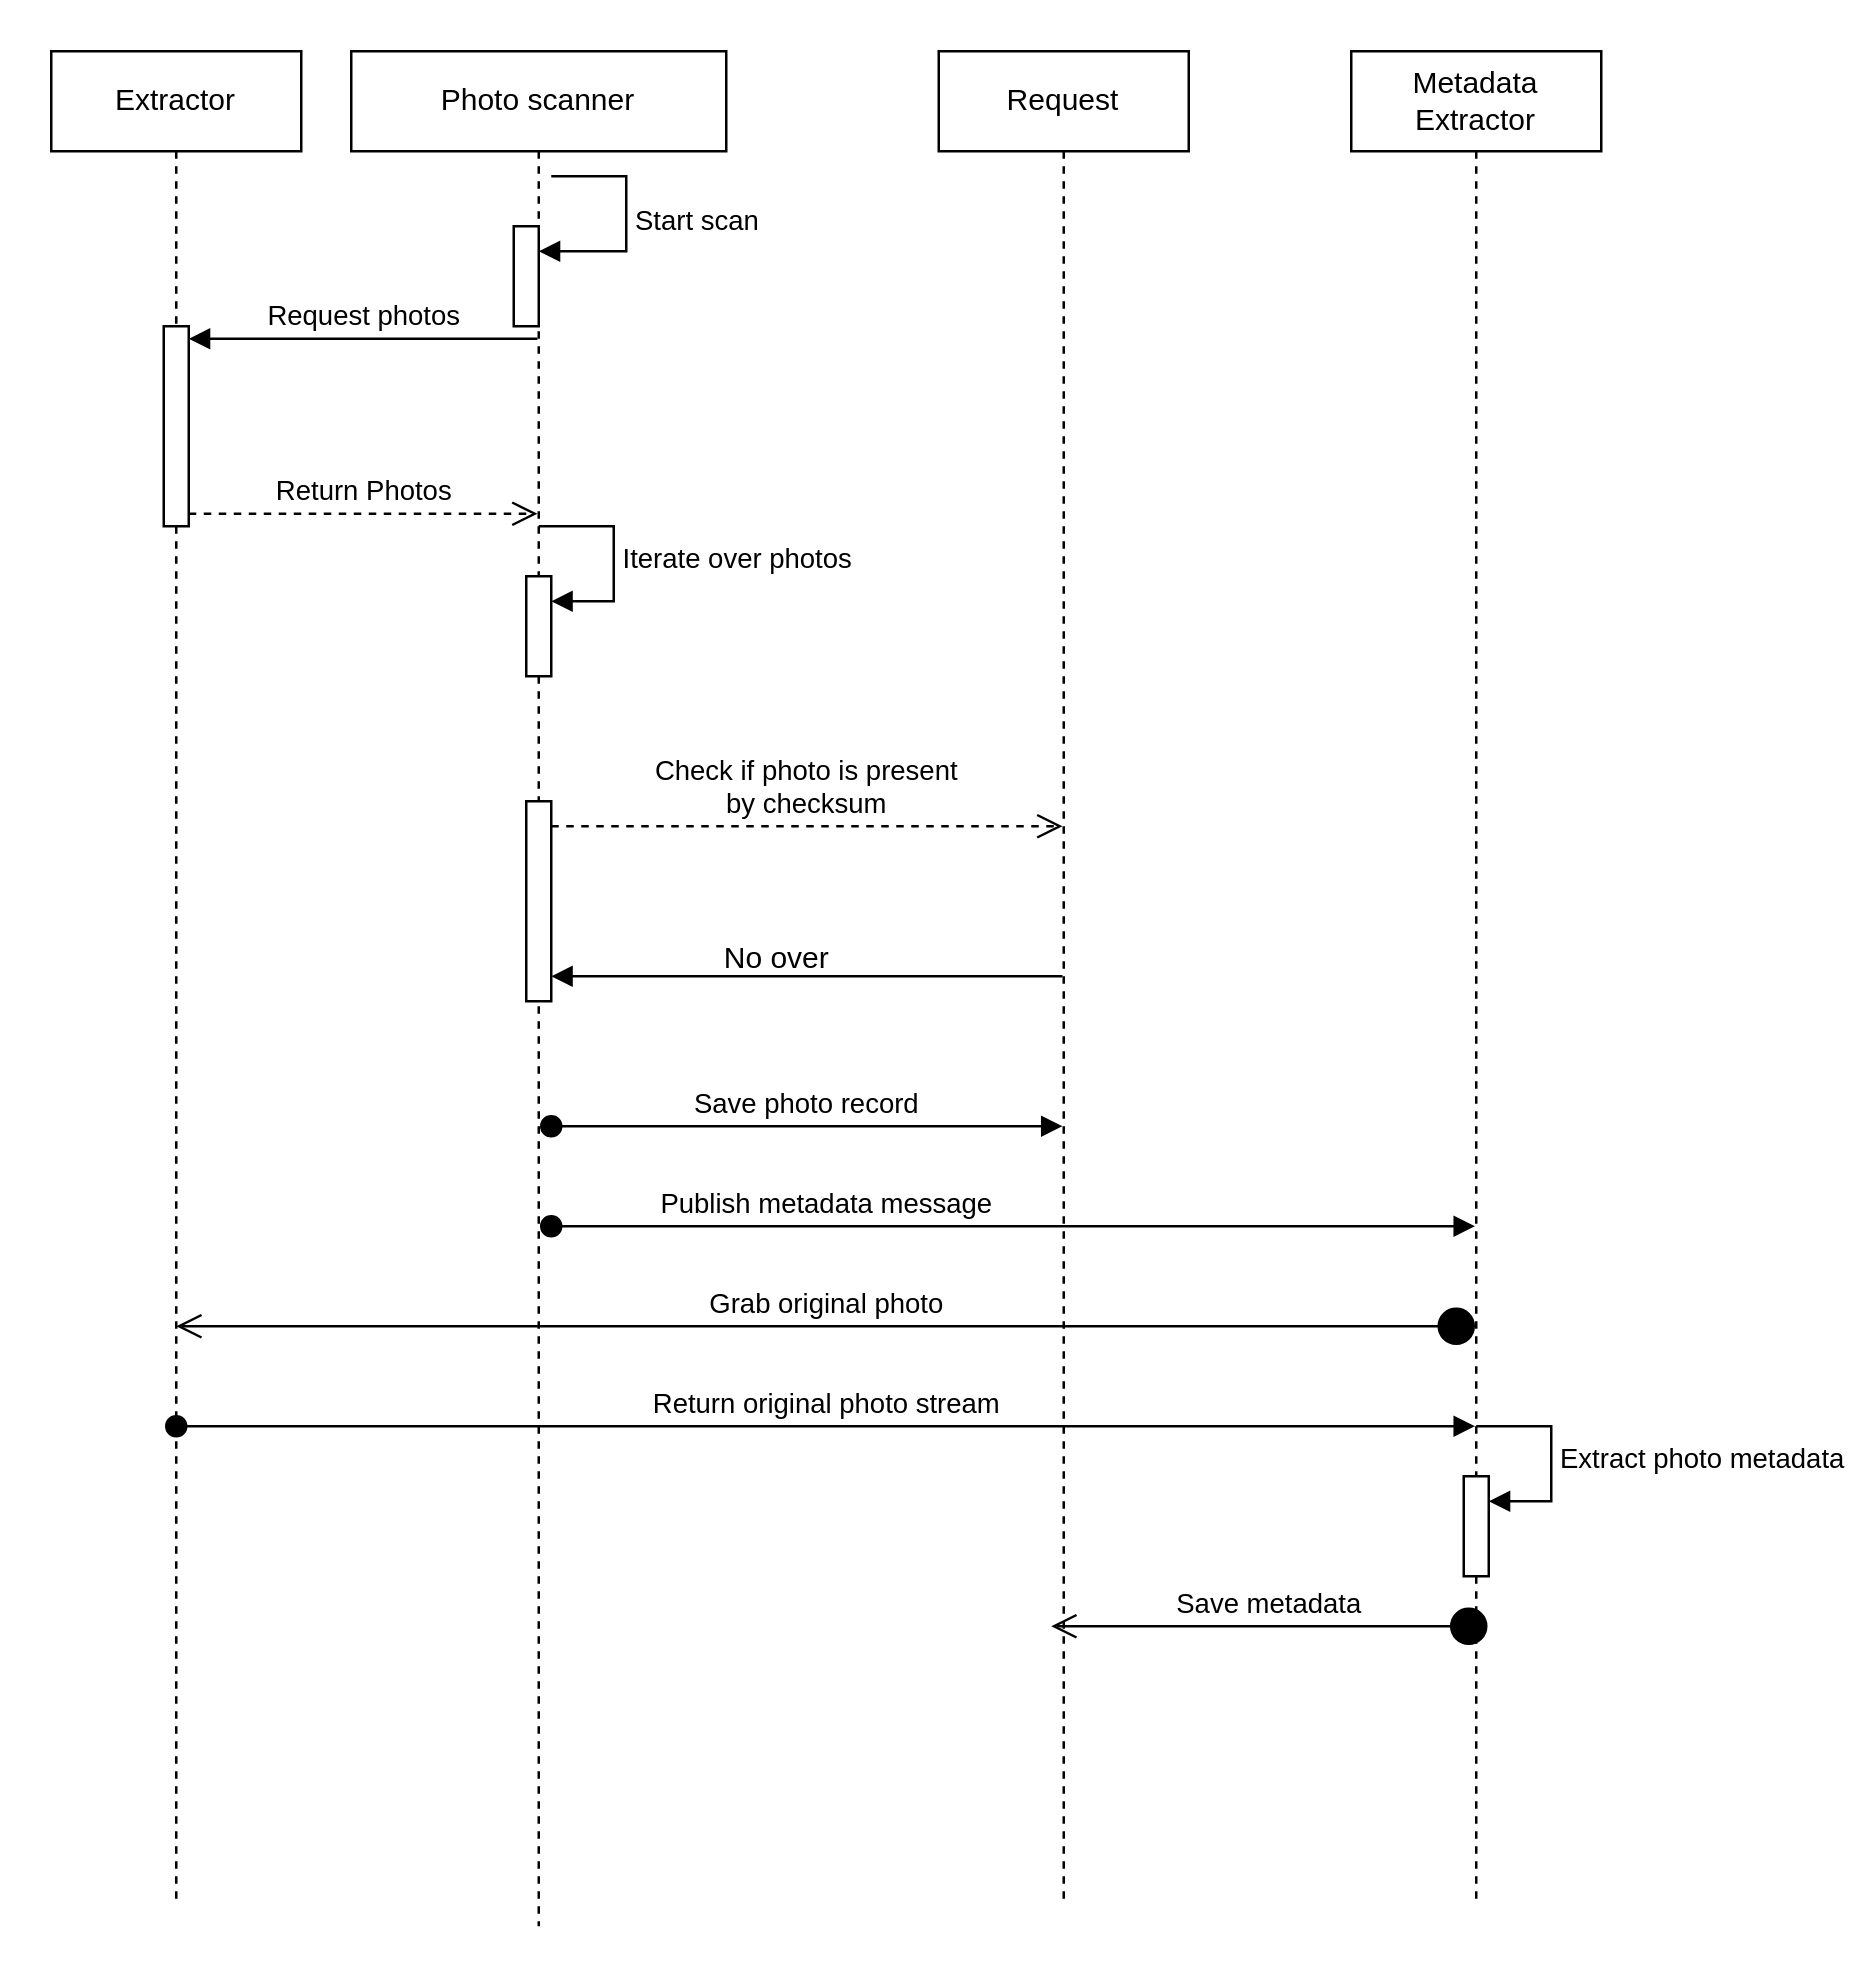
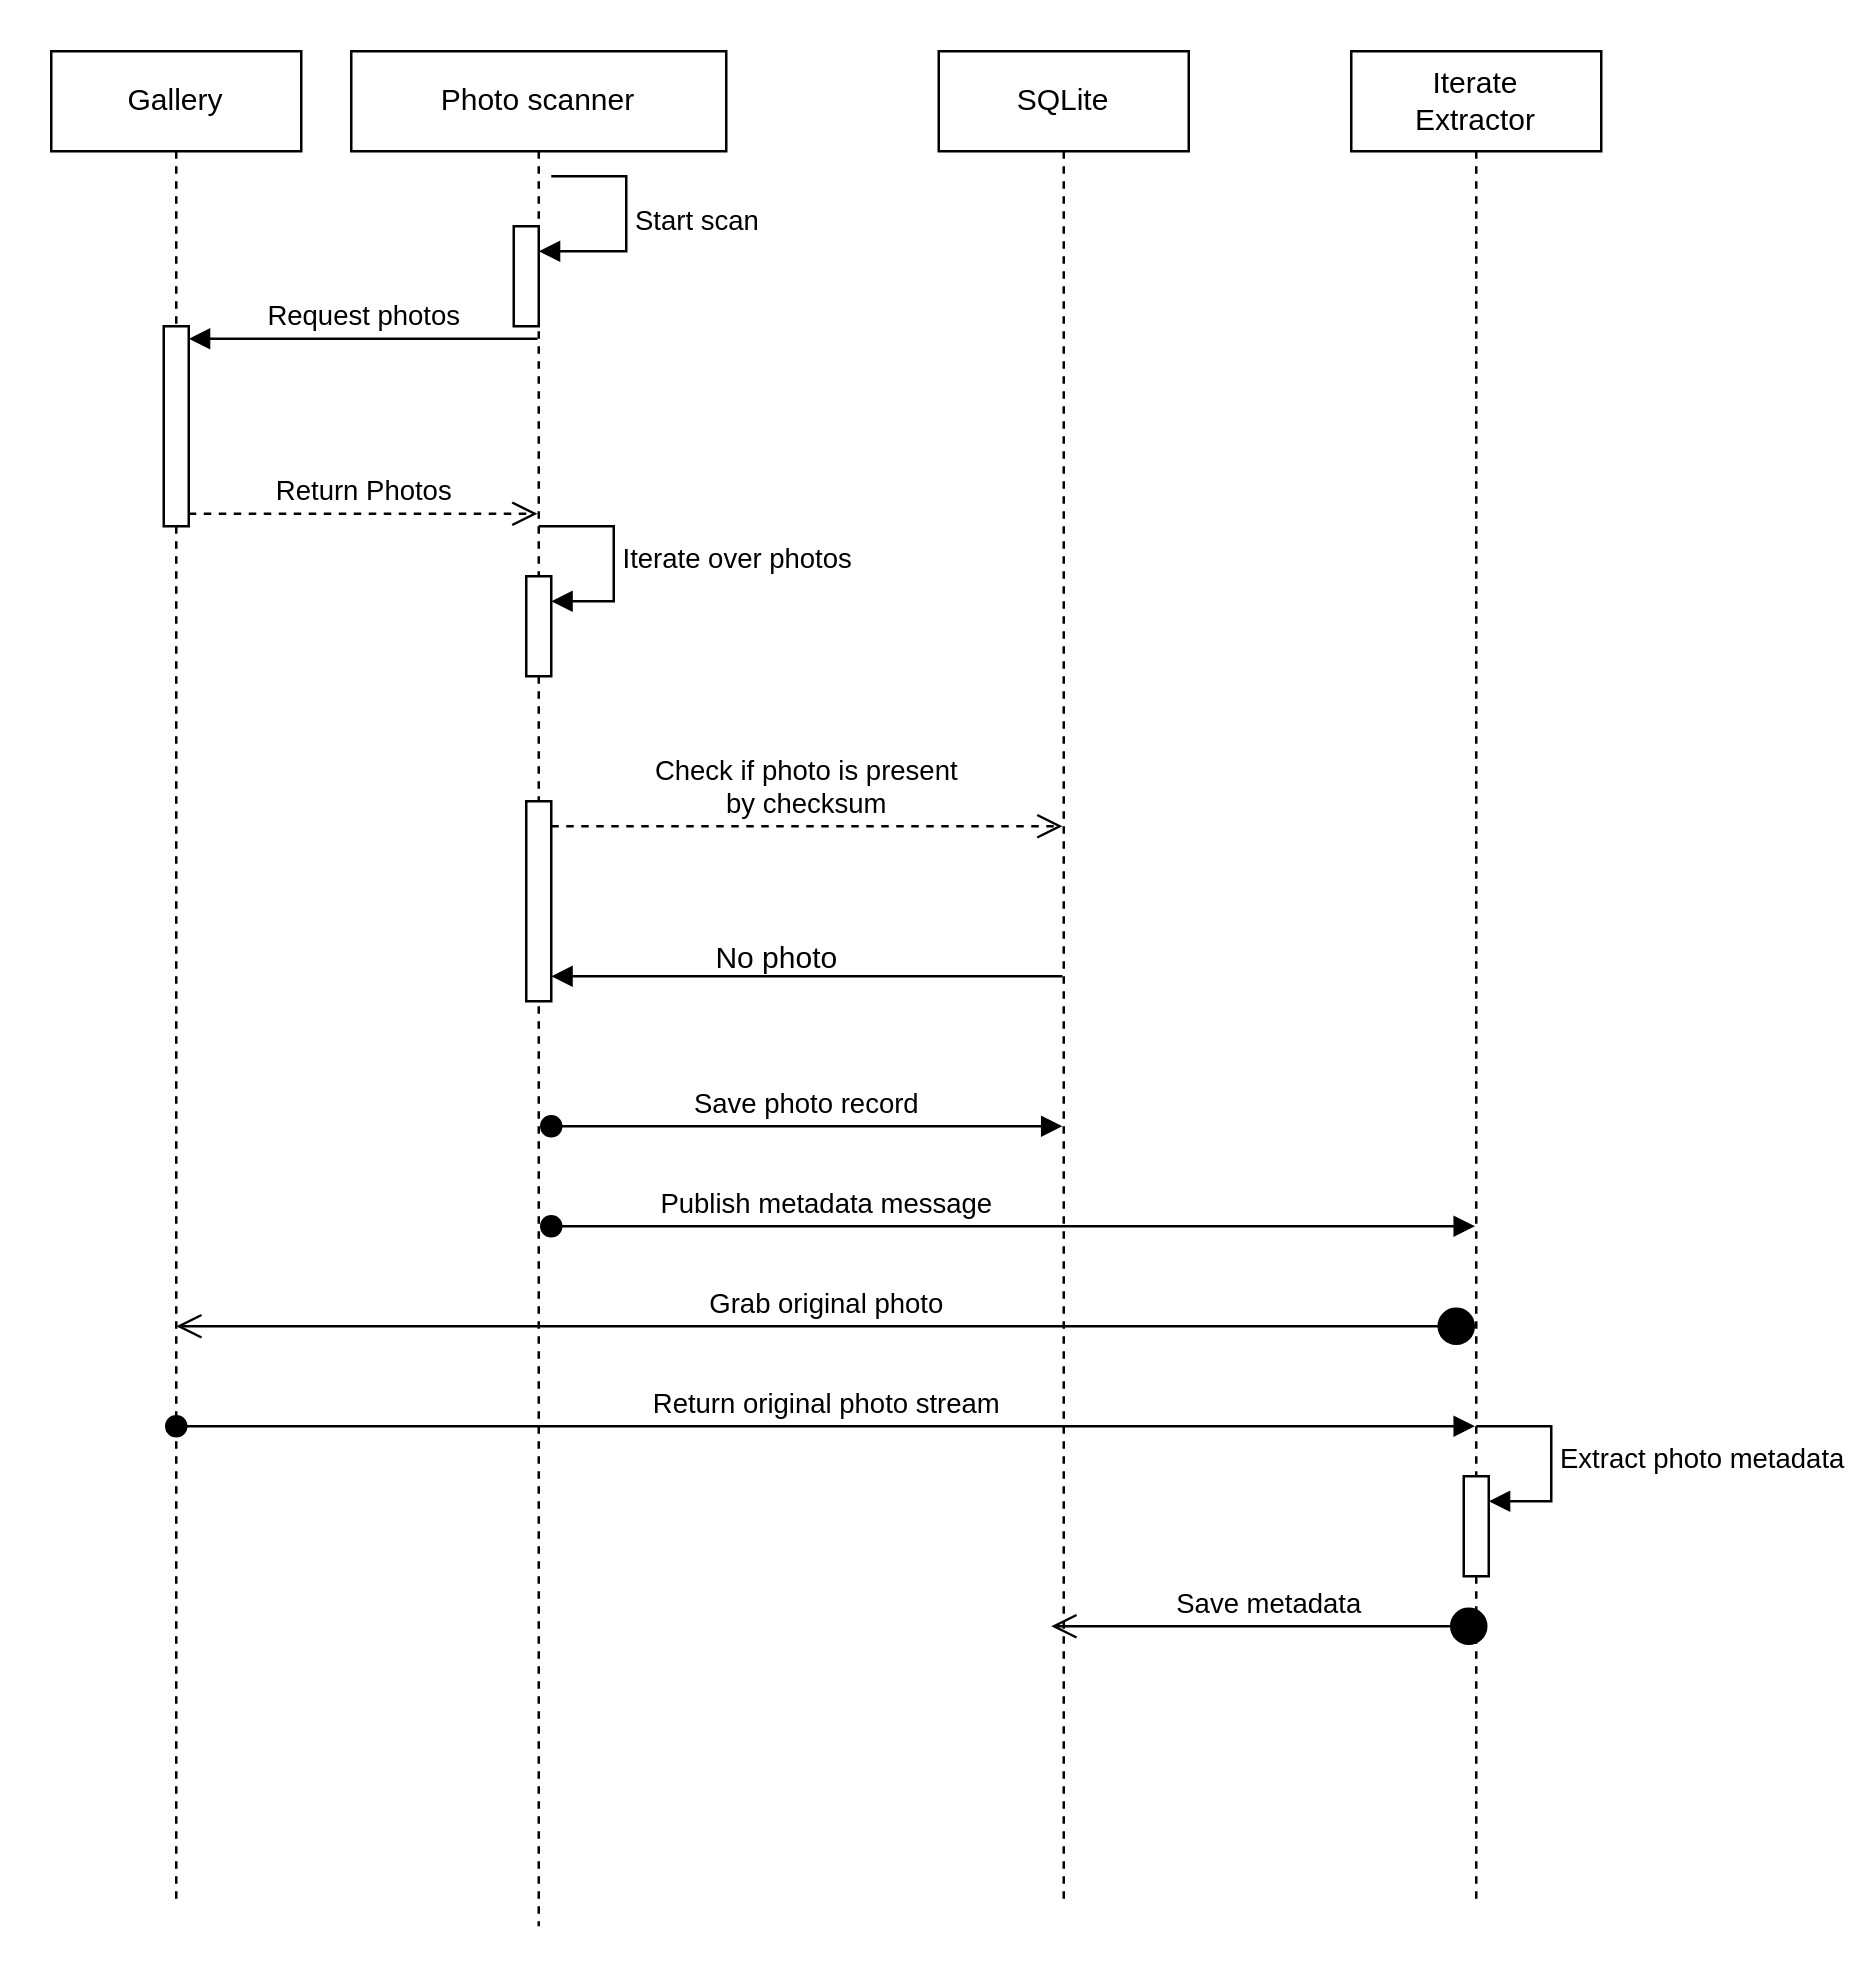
(176, 101) -> (176, 101)
(1064, 101) -> (1064, 101)
(1476, 101) -> (1476, 101)
(778, 959) -> (778, 959)
